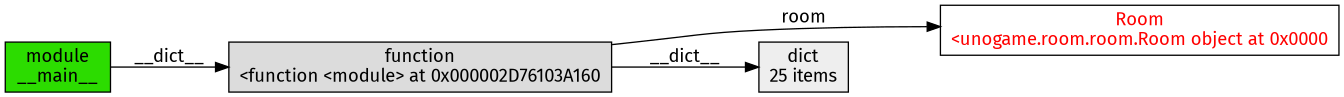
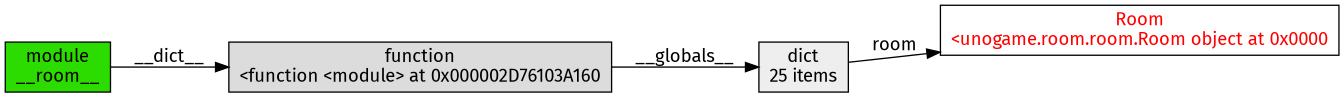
(769, 30) -> (888, 58)
(685, 57) -> (685, 57)
(58, 67) -> (58, 67)
